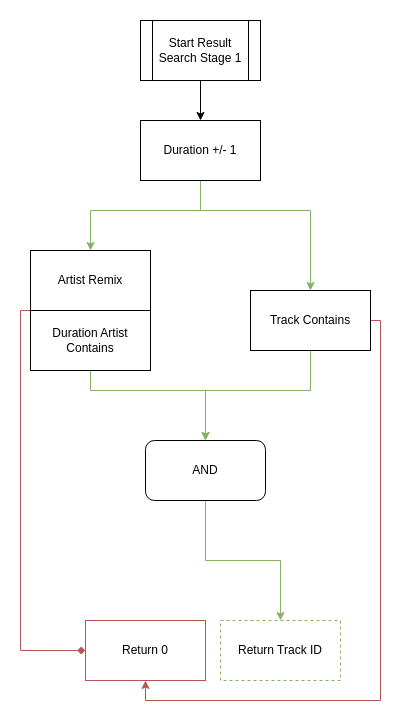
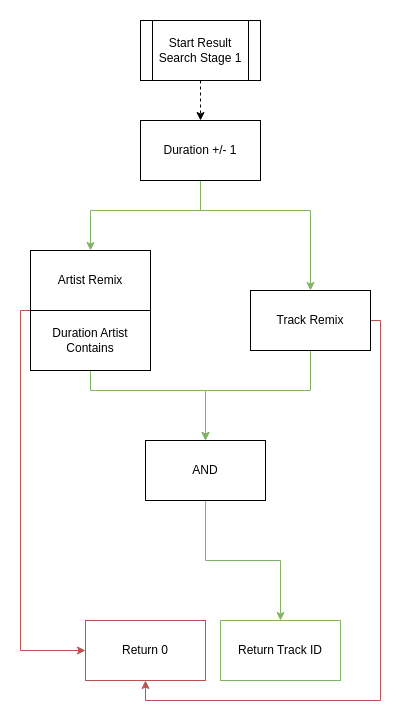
(201, 97) -> (201, 97)
(311, 321) -> (311, 321)
(206, 471) -> (206, 471)
(77, 651) -> (77, 651)
(281, 651) -> (281, 651)
